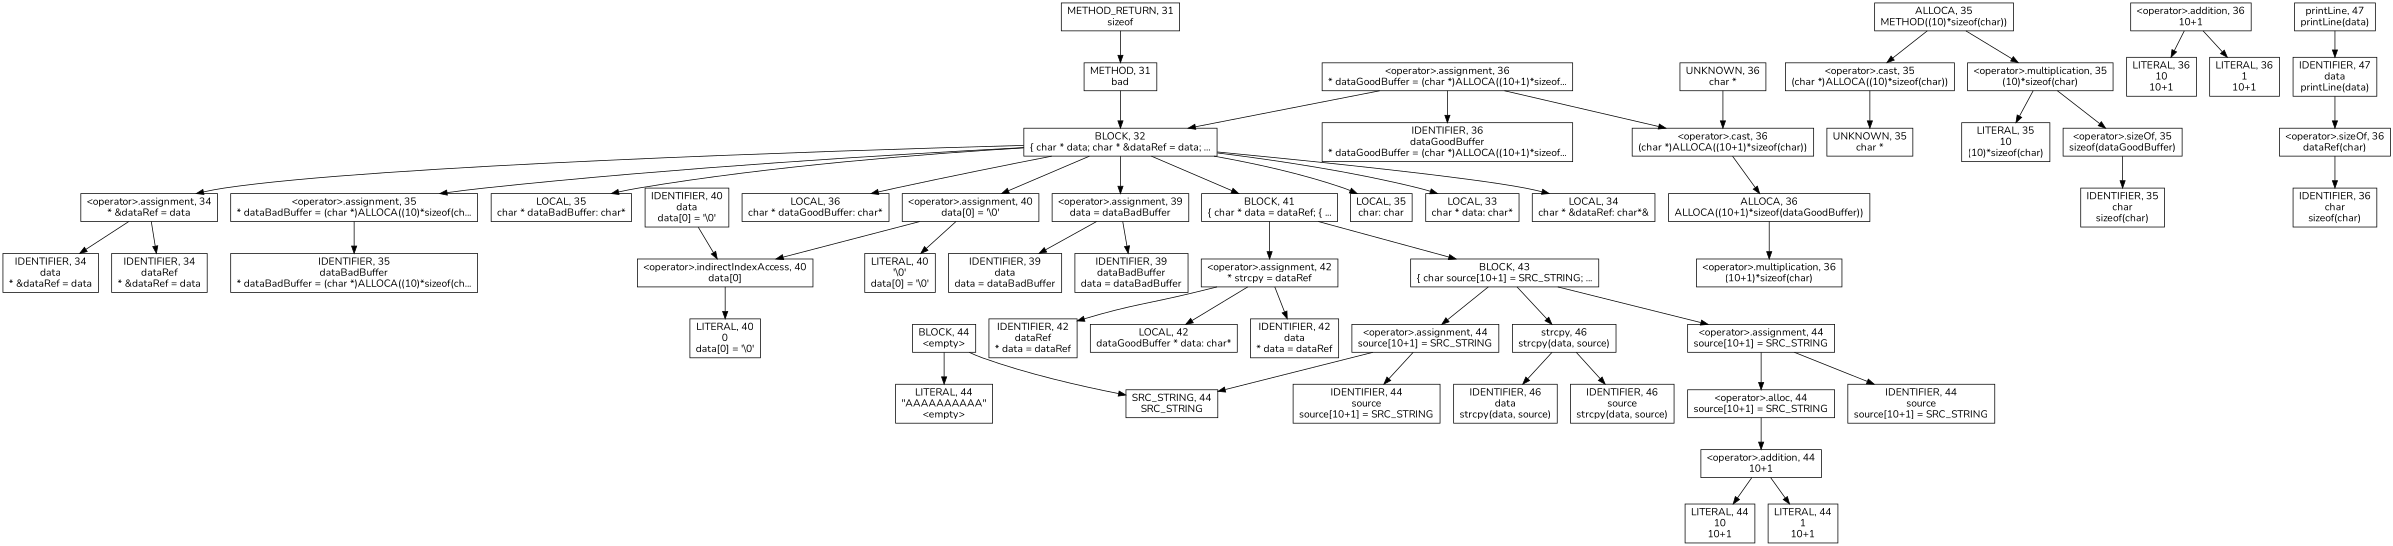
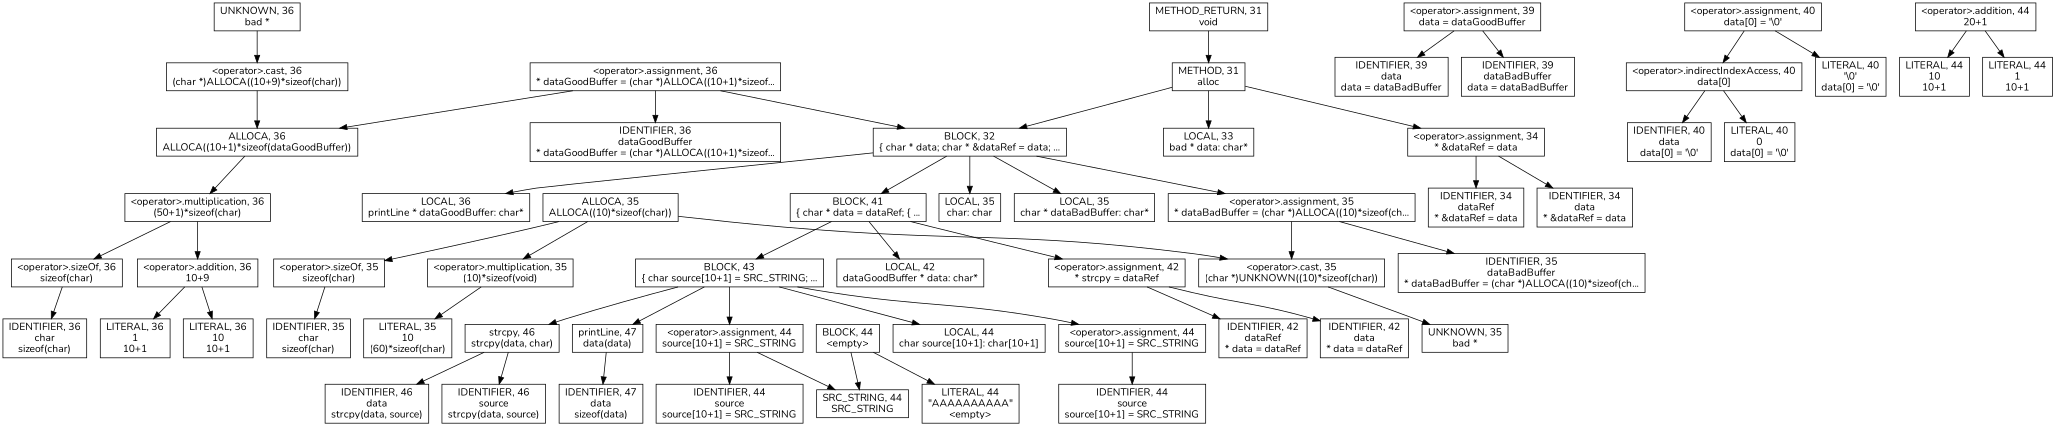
(1120, 22) -> (1209, 22)
(1944, 22) -> (611, 213)
(2191, 22) -> (198, 278)
(2335, 22) -> (608, 343)
(1120, 82) -> (1209, 82)
(1723, 82) -> (257, 22)
(1870, 82) -> (1292, 278)
(2040, 82) -> (500, 278)
(2335, 87) -> (601, 414)
(2079, 107) -> (476, 241)
(1582, 109) -> (460, 109)
(2335, 109) -> (136, 239)
(1723, 147) -> (257, 82)
(1870, 147) -> (1465, 343)
(2123, 147) -> (329, 278)
(2335, 147) -> (67, 278)
(2006, 153) -> (408, 349)
(613, 160) -> (1329, 106)
(1325, 169) -> (1209, 106)
(1120, 171) -> none
(1049, 173) -> none
(1594, 208) -> none
(816, 213) -> (446, 213)
(1120, 213) -> (1472, 22)
(1472, 213) -> (1209, 147)
none -> (198, 237)
none -> (1292, 237)
(706, 240) -> (1696, 104)
(1769, 278) -> (198, 213)
none -> (672, 304)
(1220, 304) -> (883, 238)
none -> (969, 338)
(1564, 343) -> (512, 343)
(1761, 404) -> none
(1761, 469) -> (1976, 22)
